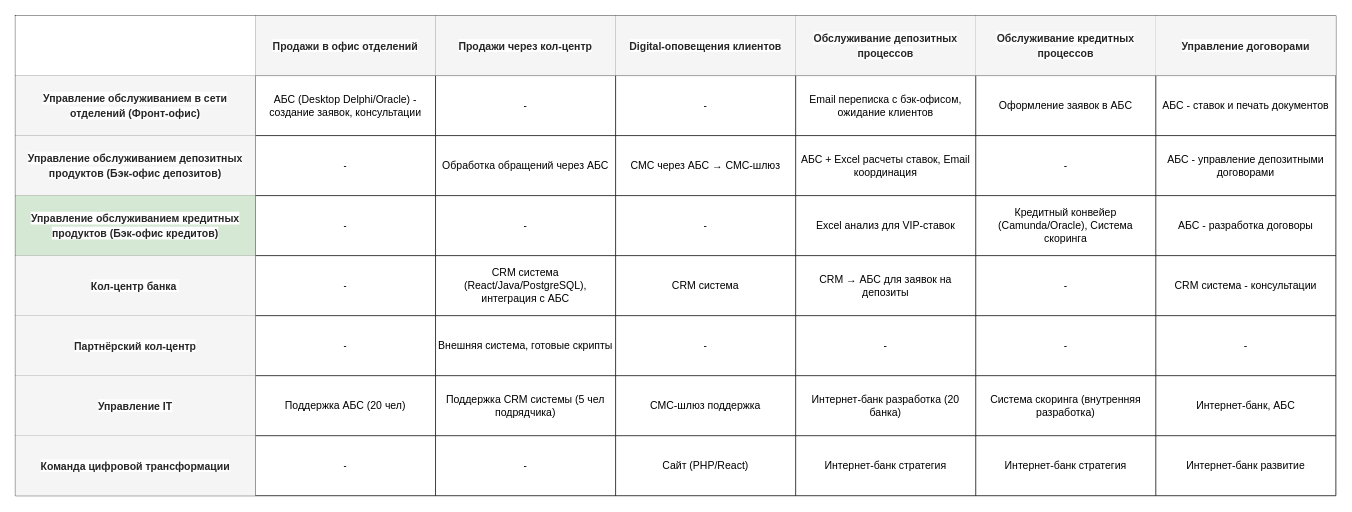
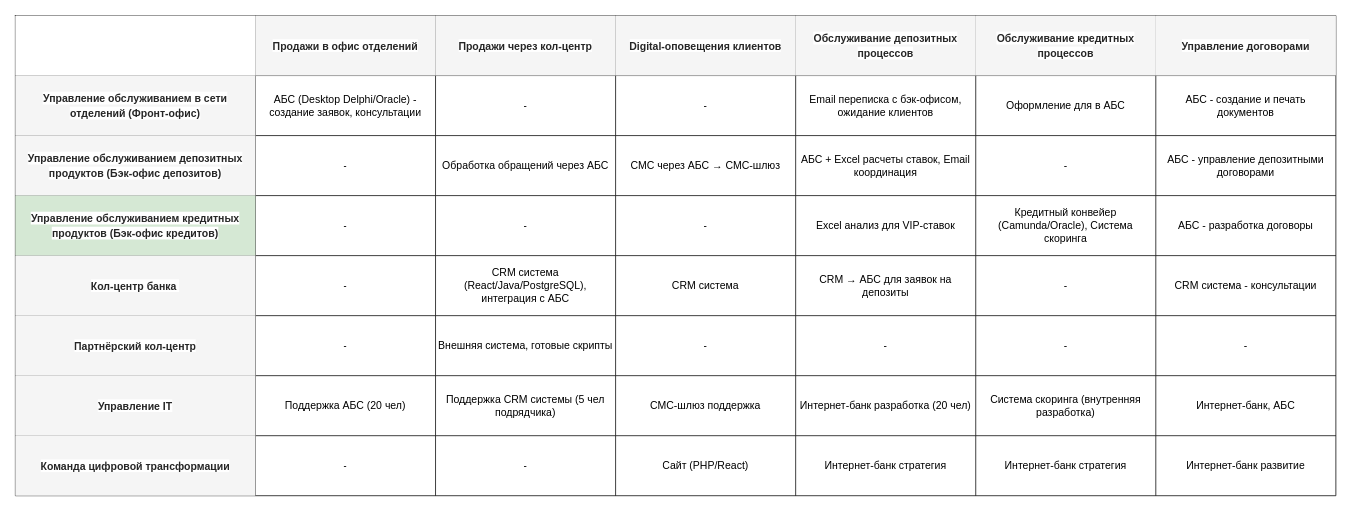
(1065, 105) -> (1065, 105)
(1245, 105) -> (1245, 105)
(885, 405) -> (885, 405)
